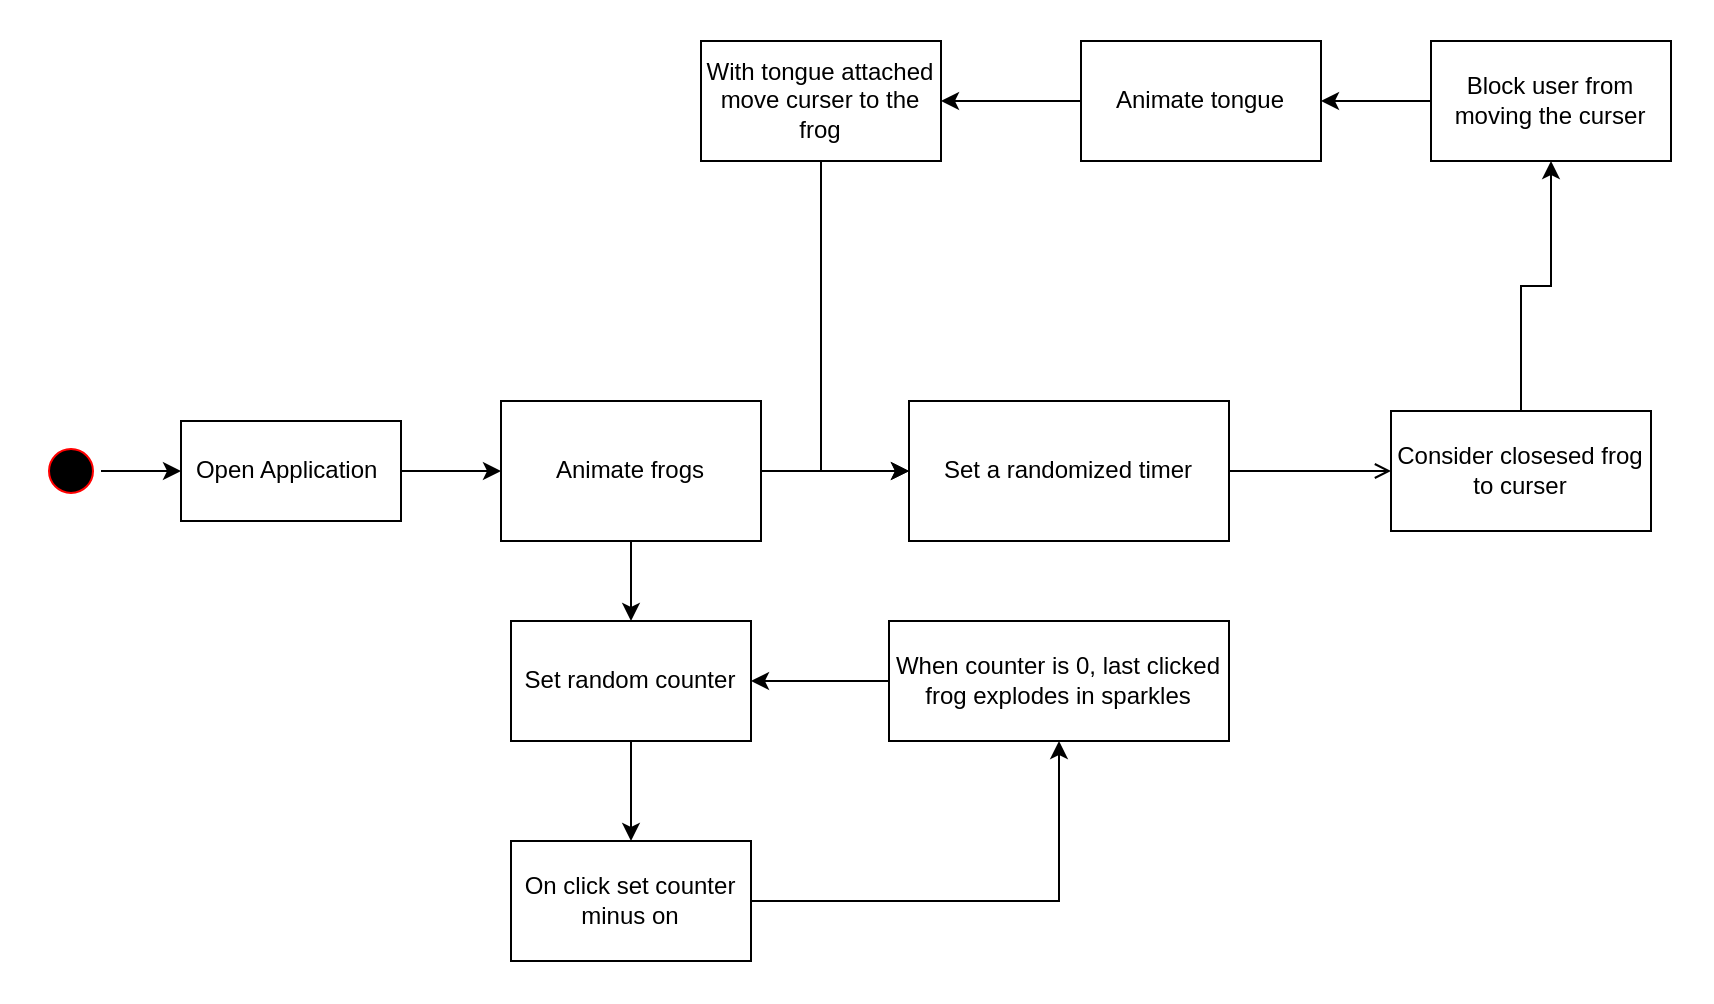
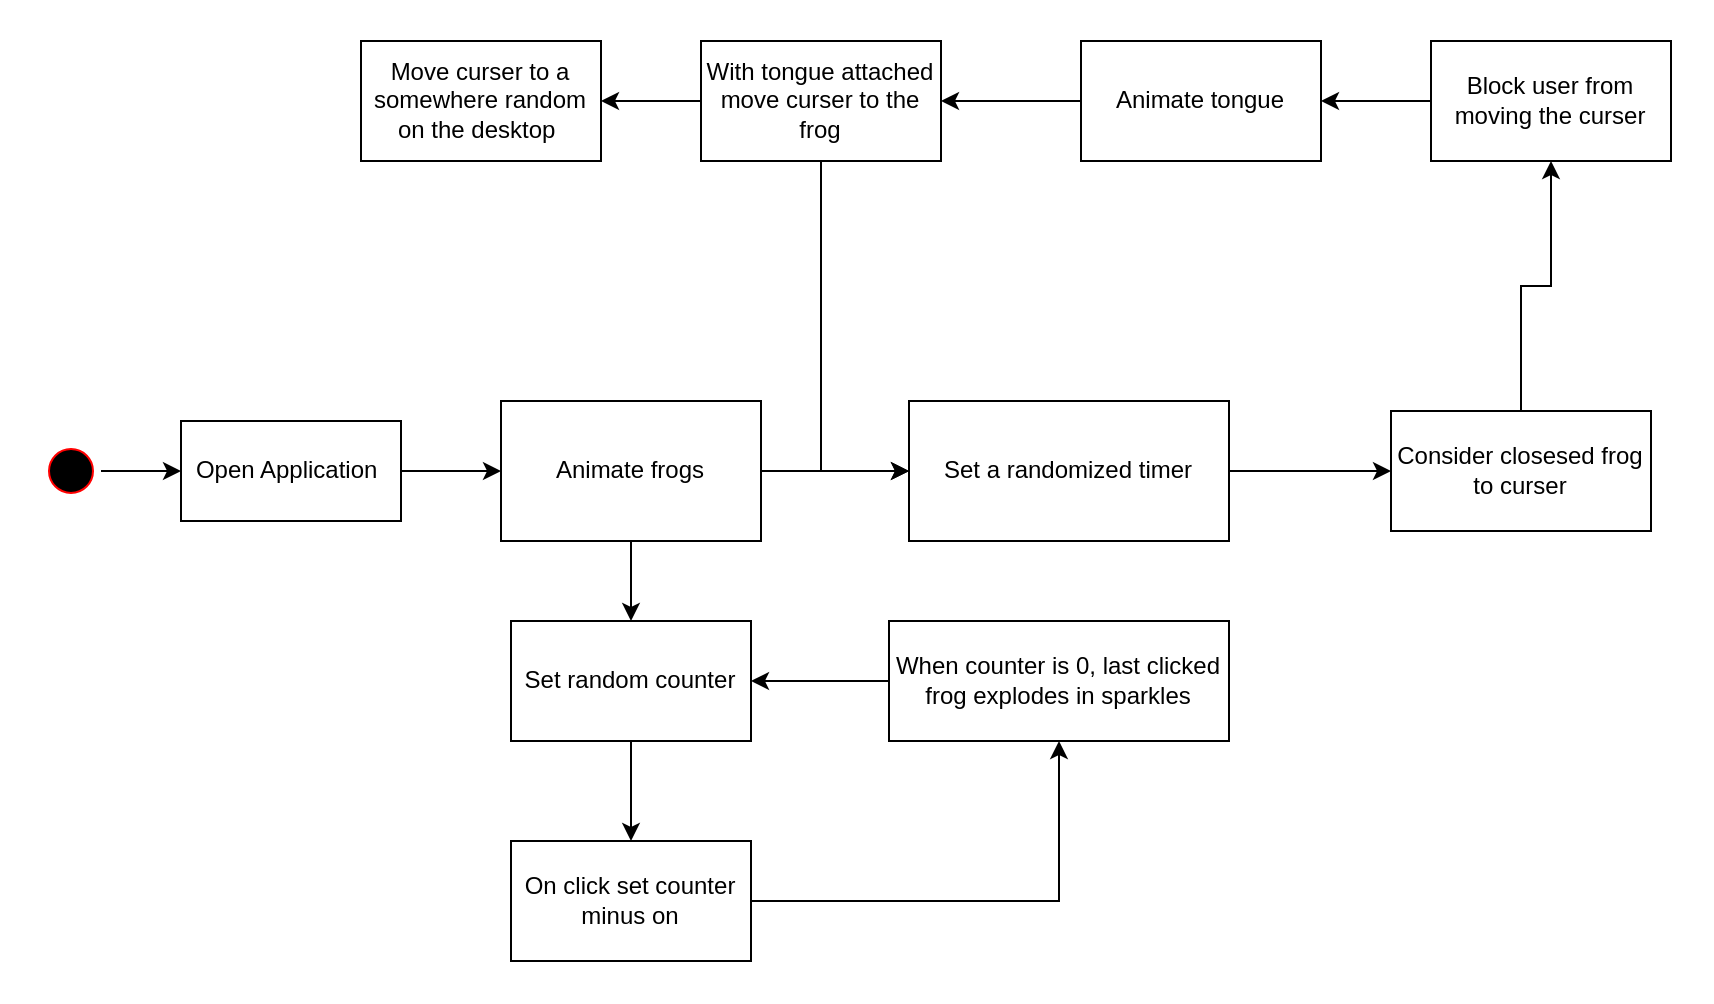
none -> (481, 101)
none -> (658, 101)
(1378, 471) -> (1376, 471)
